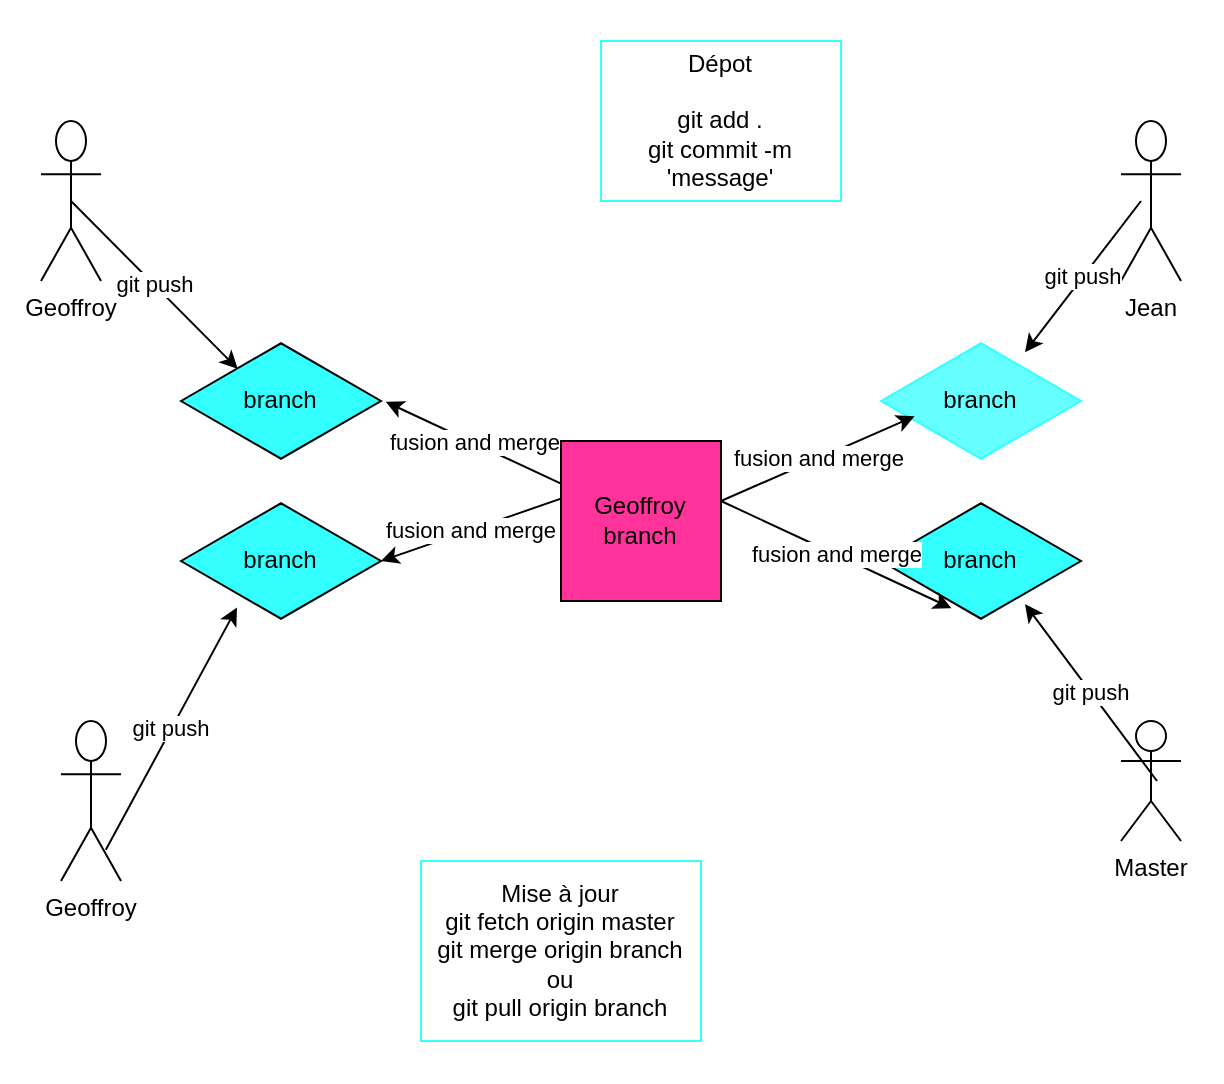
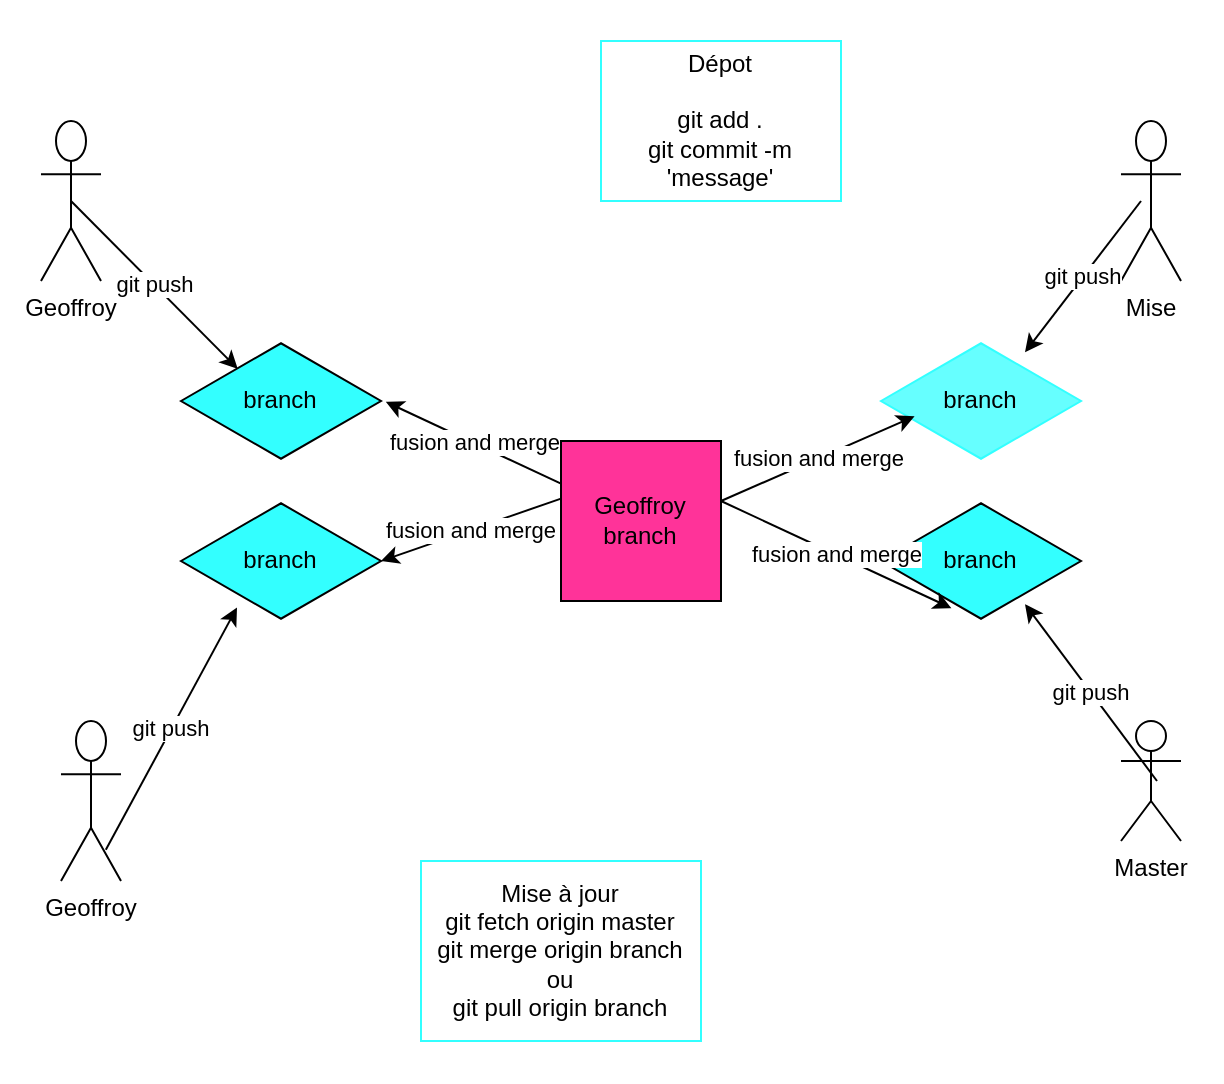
(1152, 309) -> (1152, 309)
